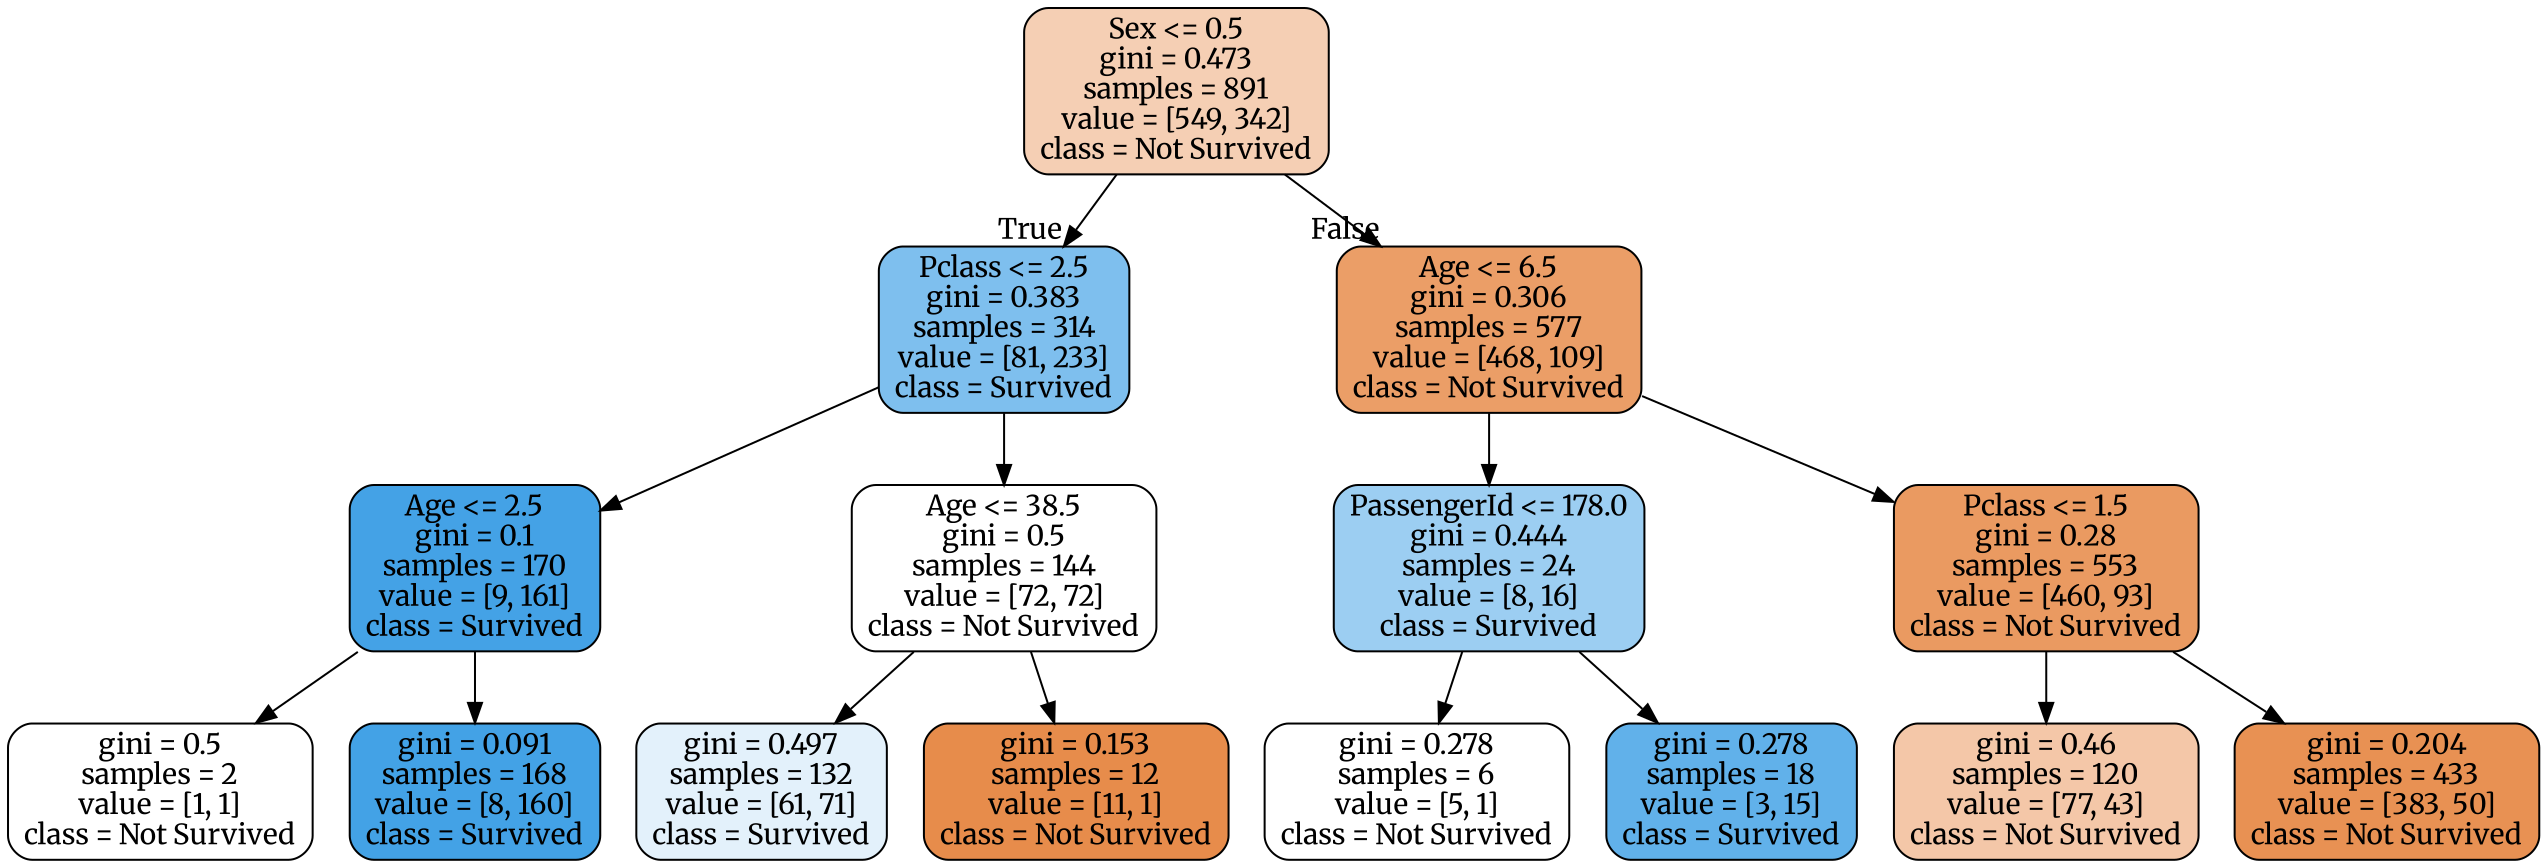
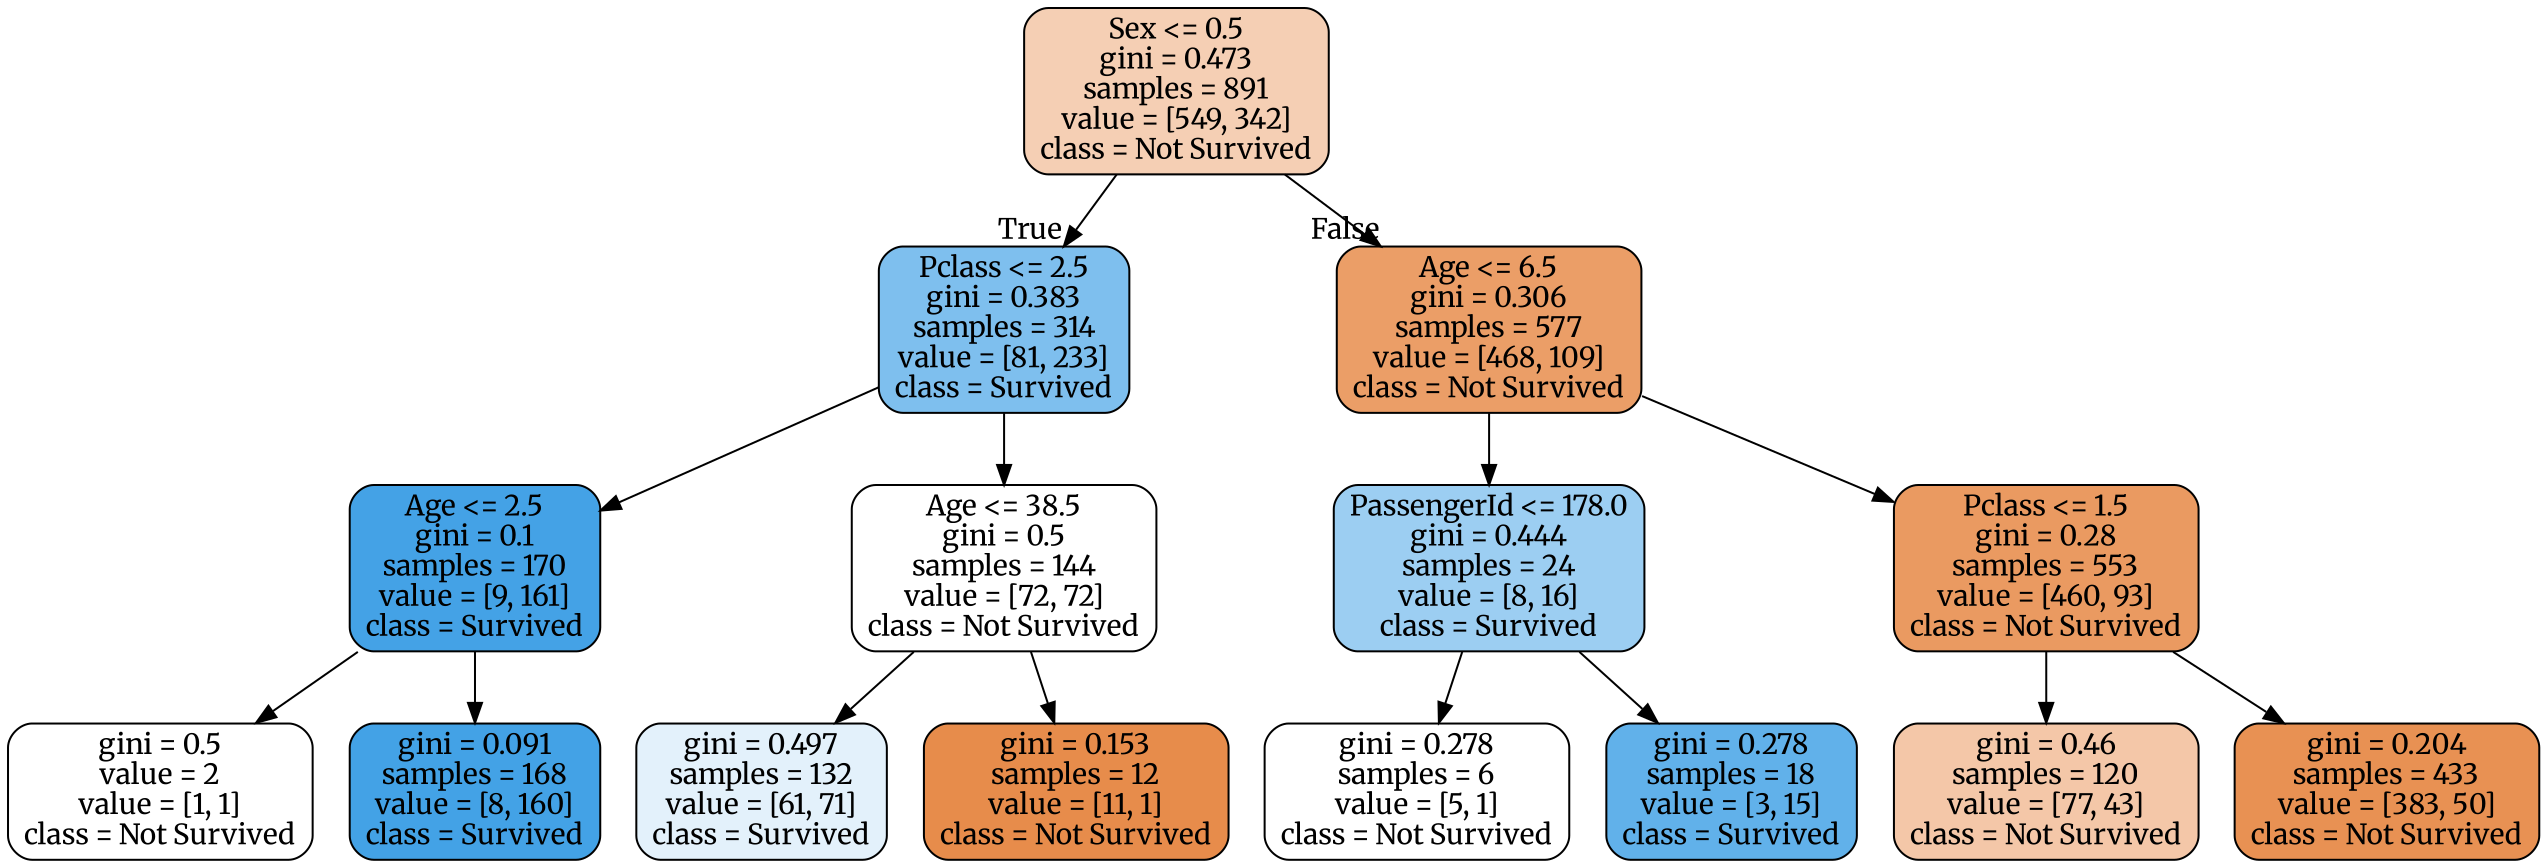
(160, 792) -> (160, 792)
